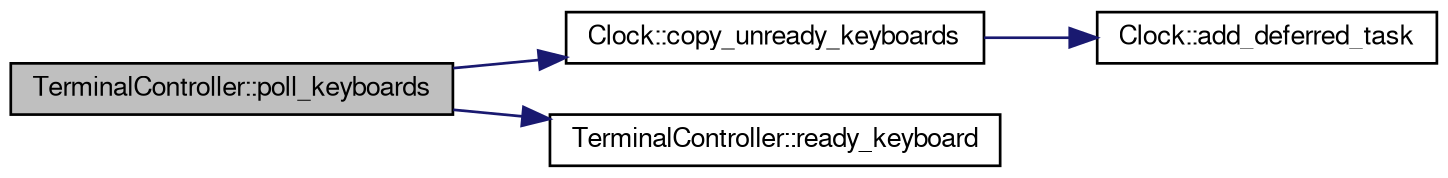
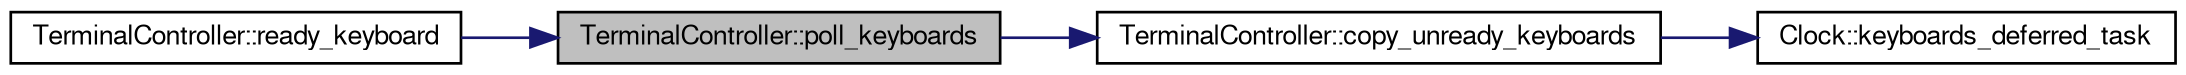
(775, 38) -> (1379, 38)
(1267, 38) -> (1967, 38)
(488, 113) -> (495, 38)
